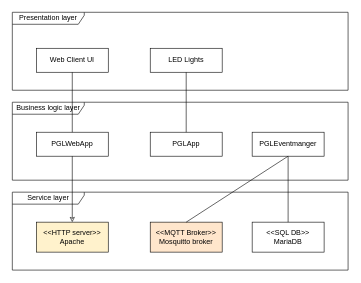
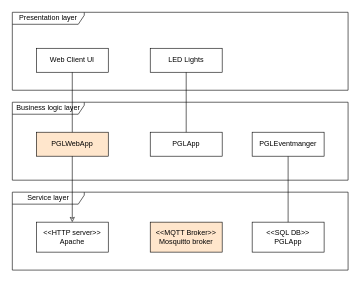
(72, 144) -> (72, 144)
(236, 190) -> none
(72, 237) -> (72, 237)
(288, 237) -> (288, 237)
